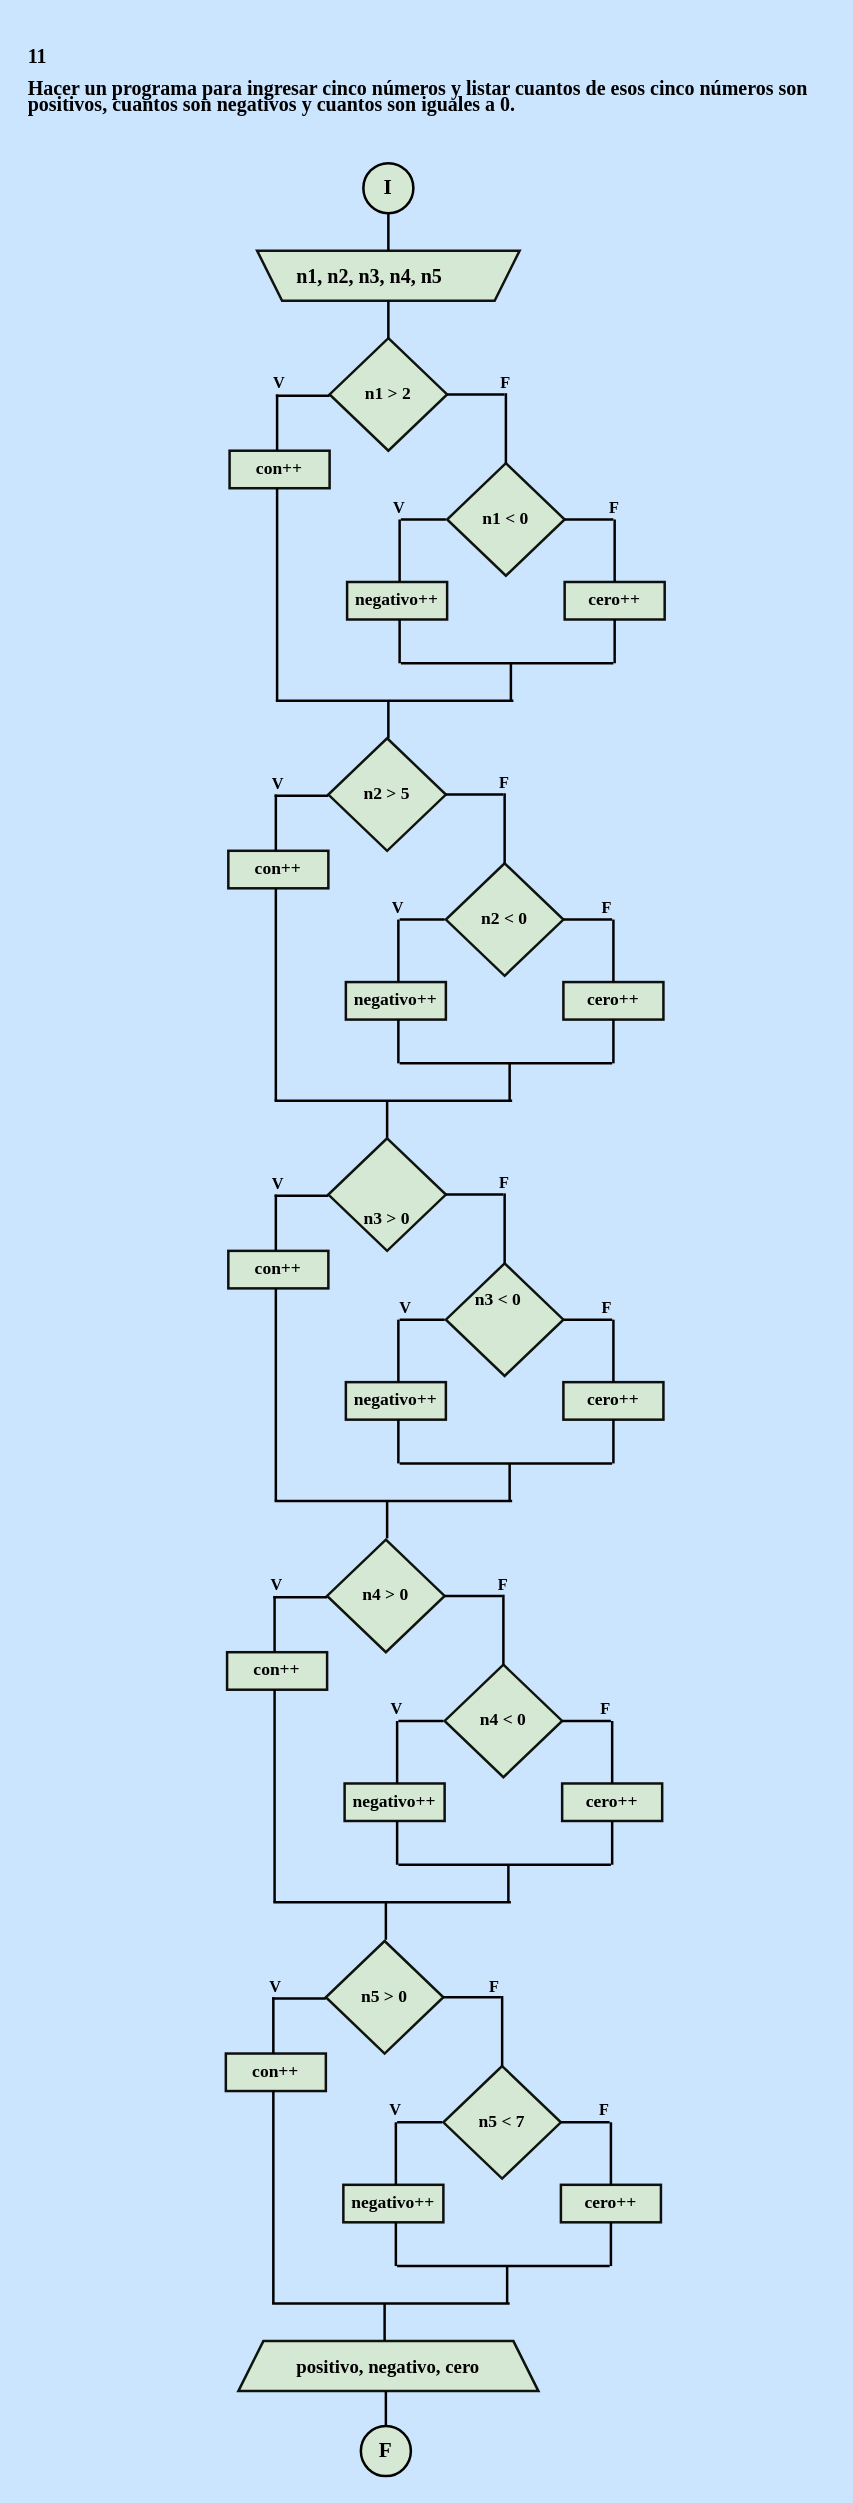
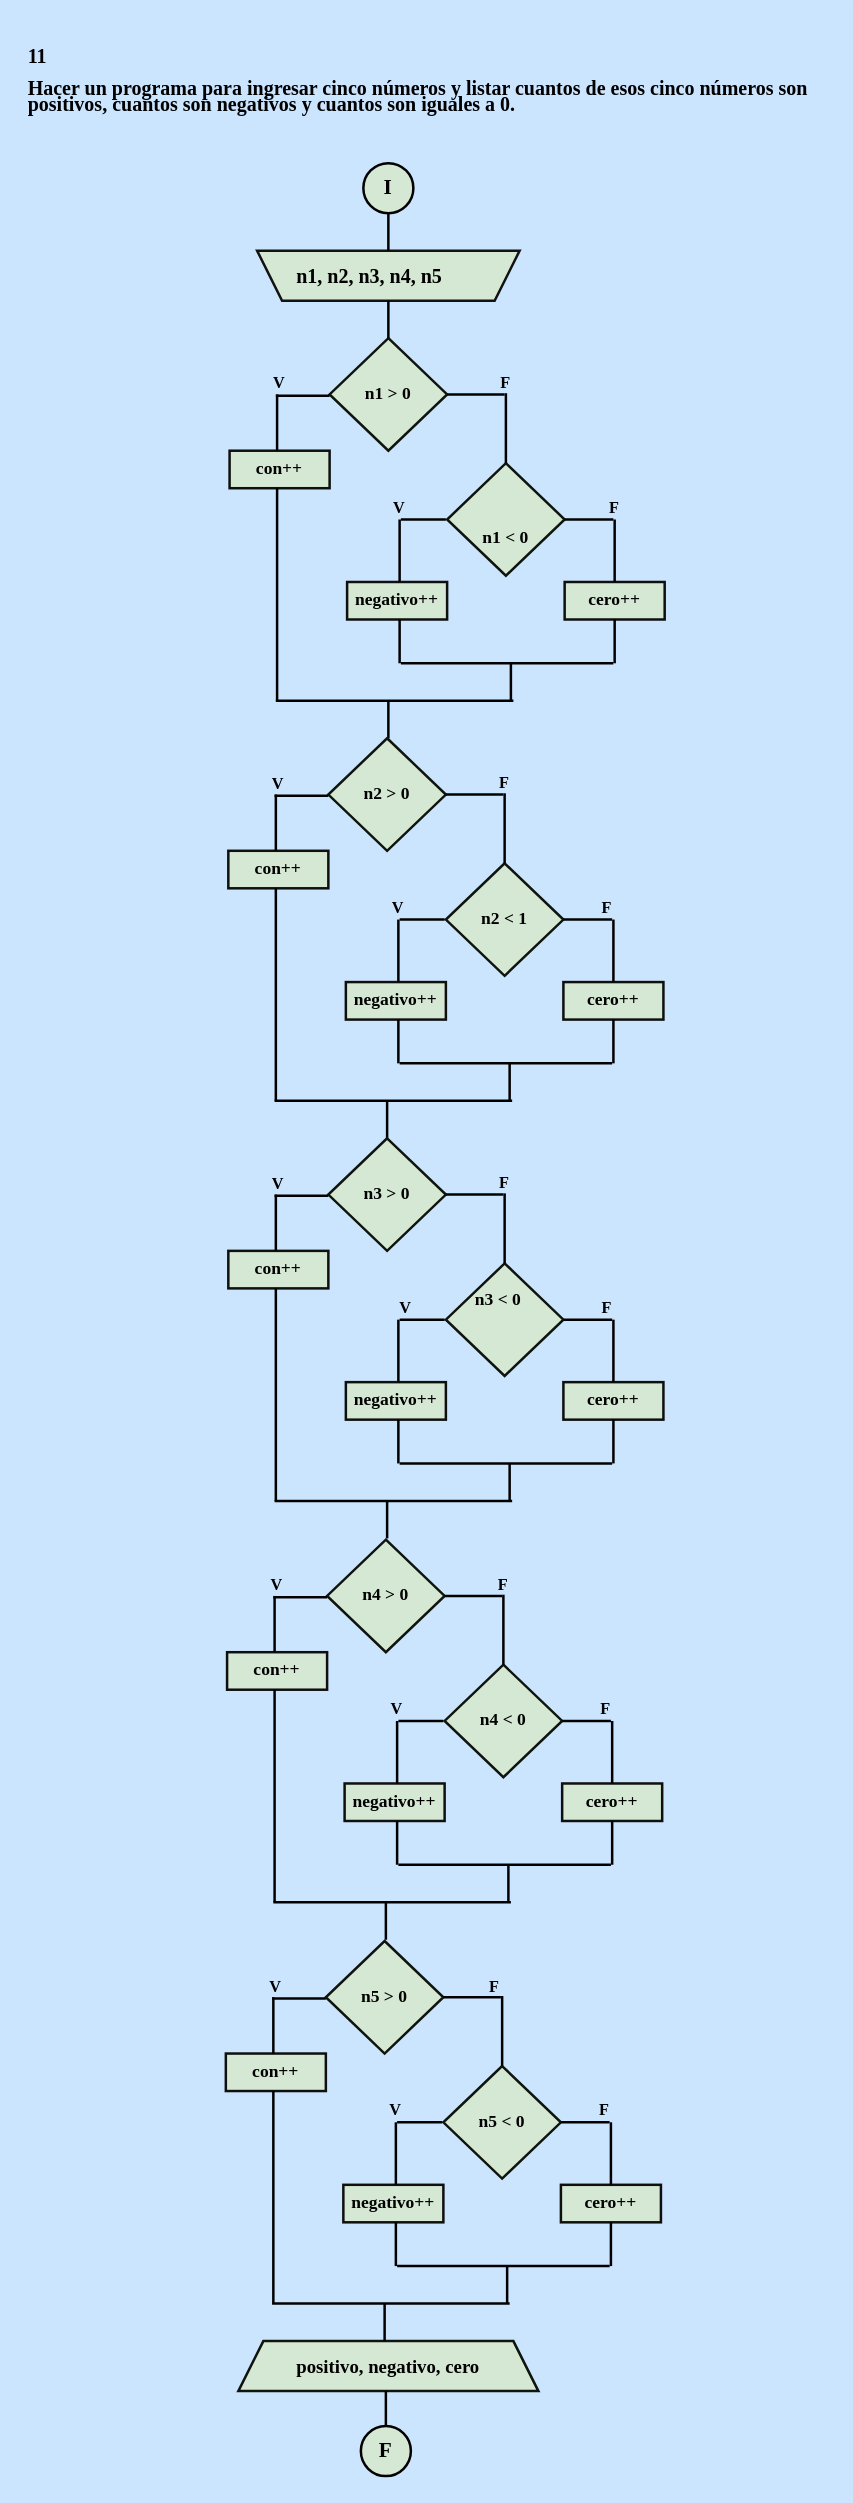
(388, 394) -> (388, 394)
(506, 519) -> (506, 538)
(387, 794) -> (387, 794)
(504, 919) -> (504, 919)
(387, 1219) -> (387, 1194)
(502, 2122) -> (502, 2122)
